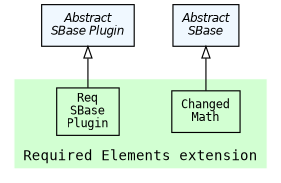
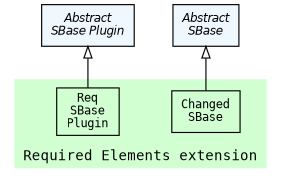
(206, 112) -> (206, 112)
